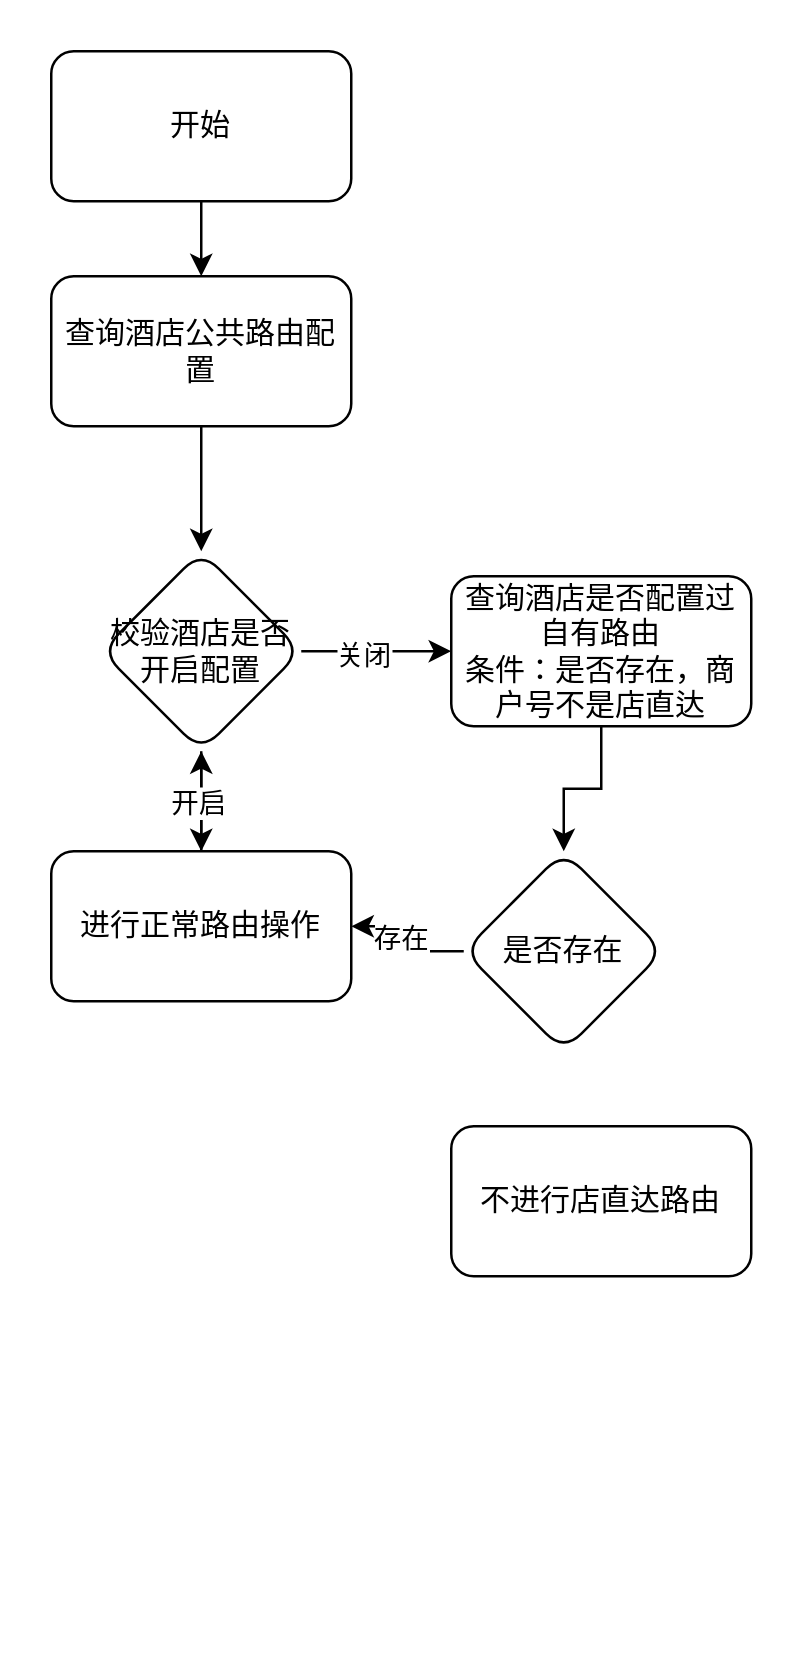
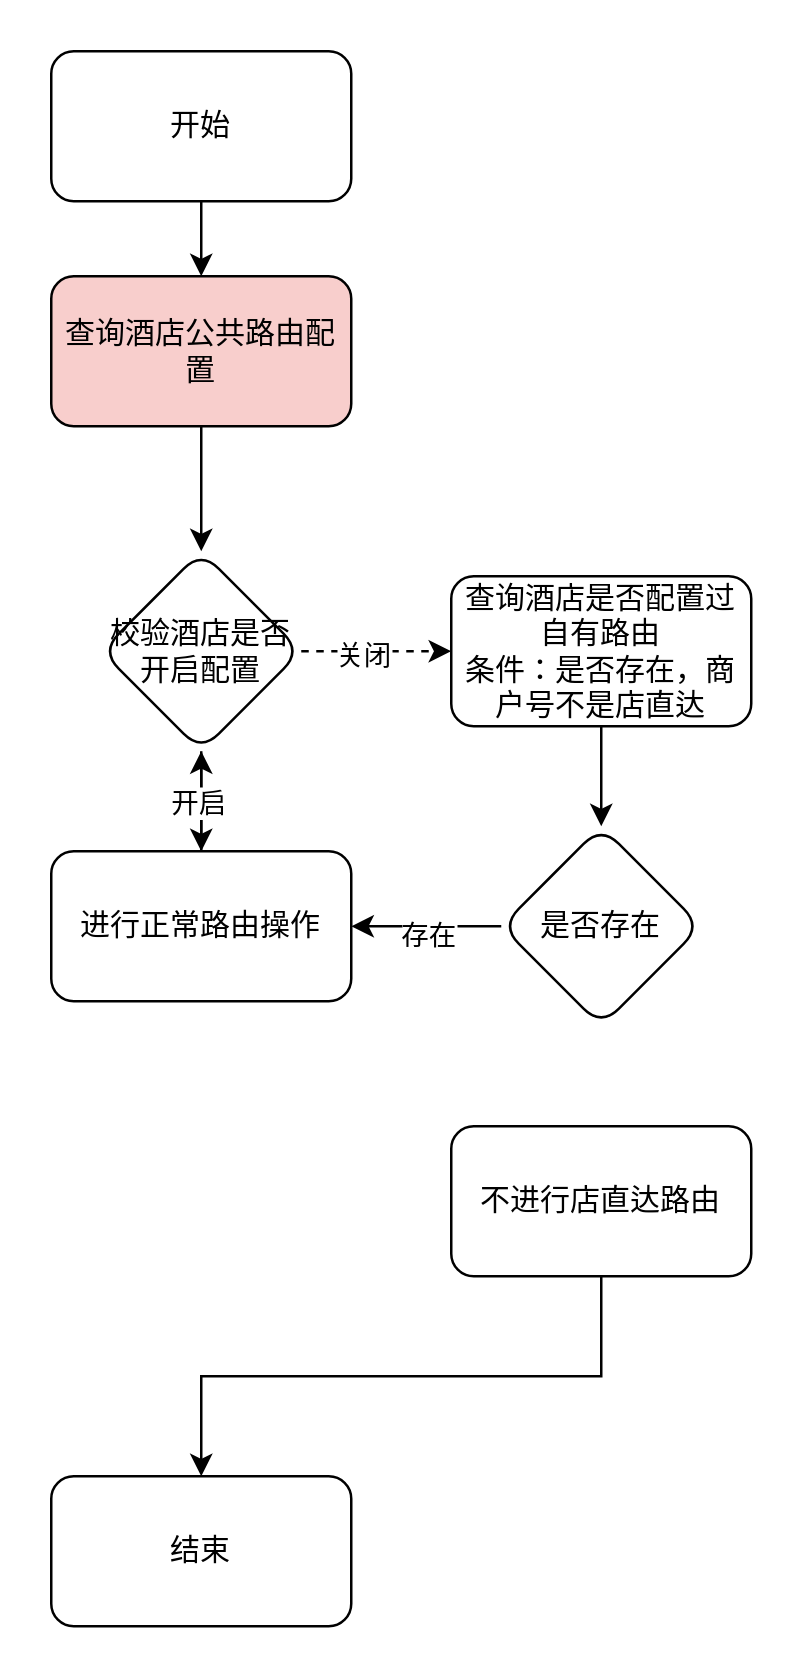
(201, 351) -> (201, 351)
(416, 651) -> (416, 651)
(564, 951) -> (601, 926)
none -> (409, 1376)
none -> (201, 1551)
